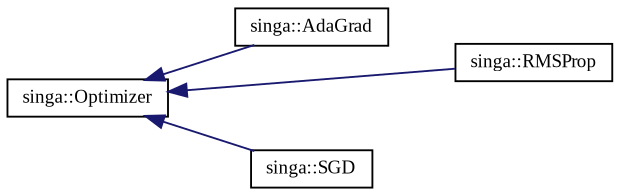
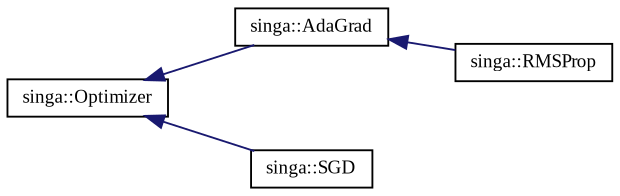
(321, 79) -> (431, 46)
